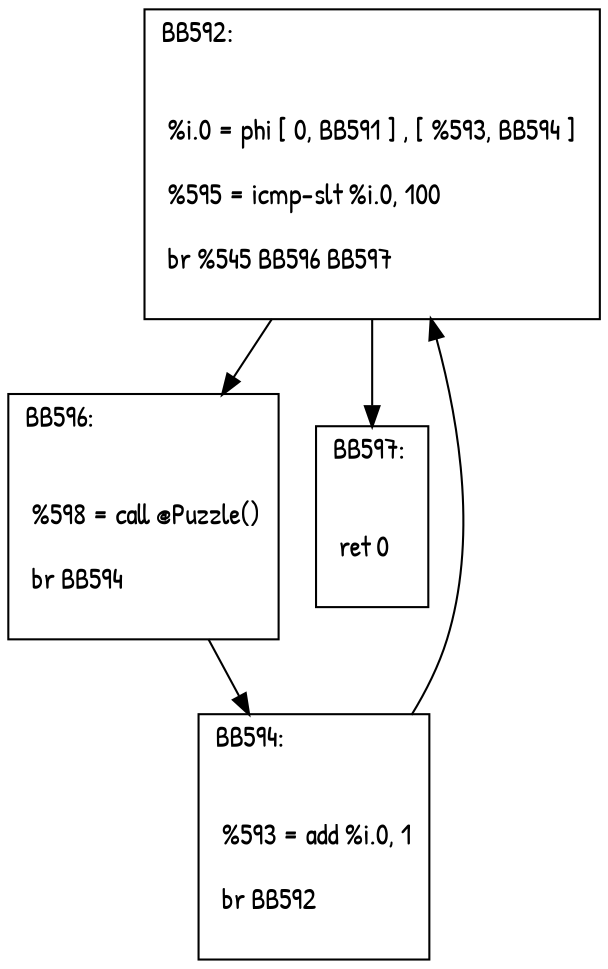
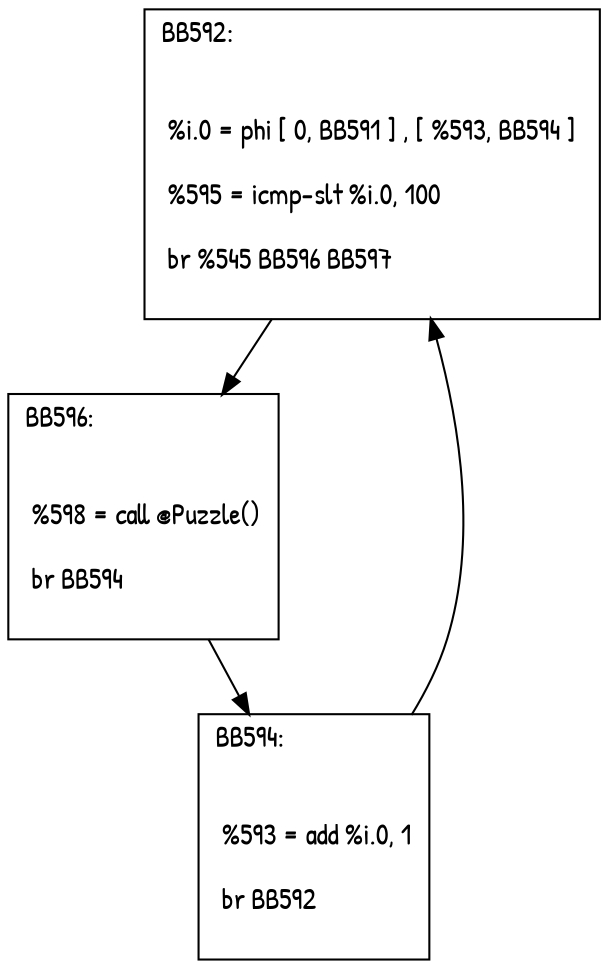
(372, 517) -> none
